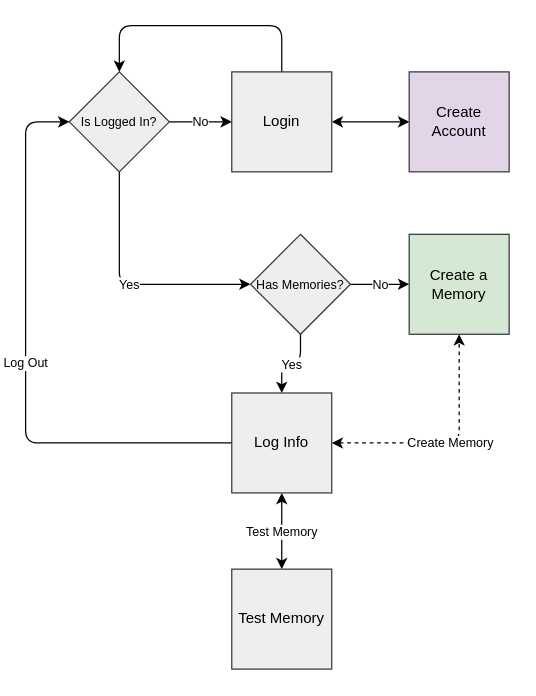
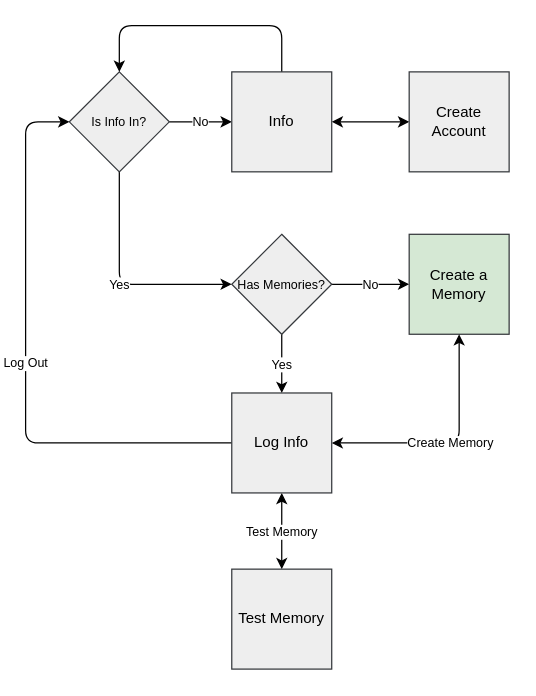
(119, 122) -> (119, 122)
(282, 122) -> (282, 122)
(459, 122) -> (459, 122)
(301, 284) -> (282, 284)
(459, 388) -> (459, 388)
